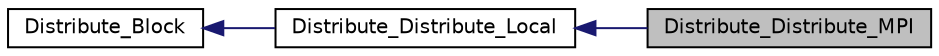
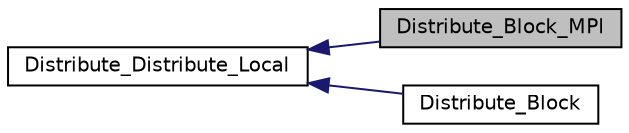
(249, 28) -> (366, 90)
(789, 28) -> (501, 28)
